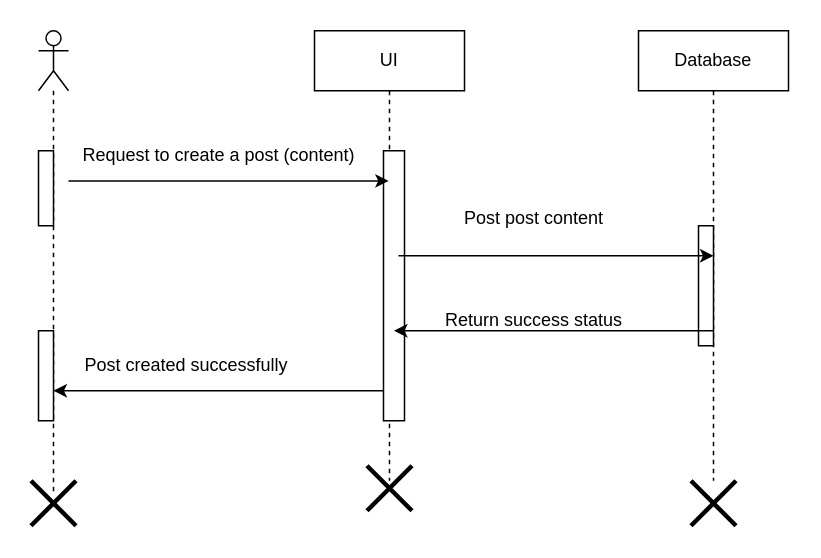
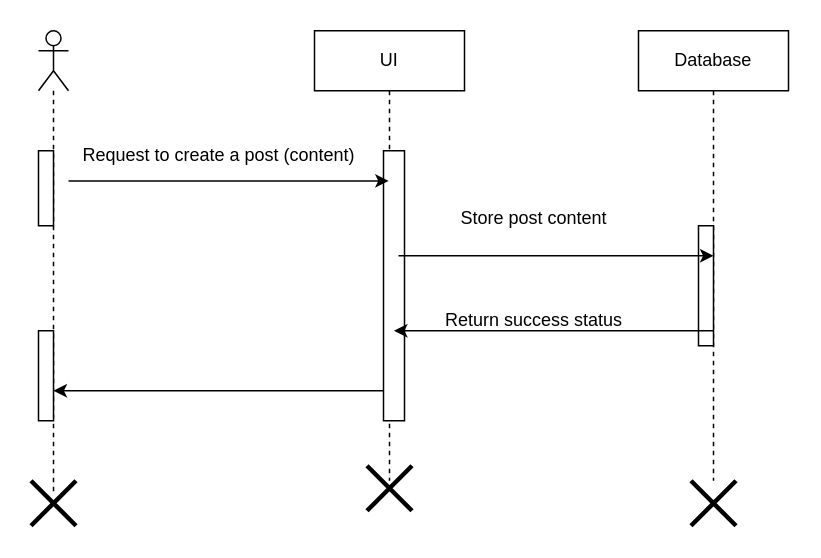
(534, 218) -> (534, 218)
(188, 365) -> none
